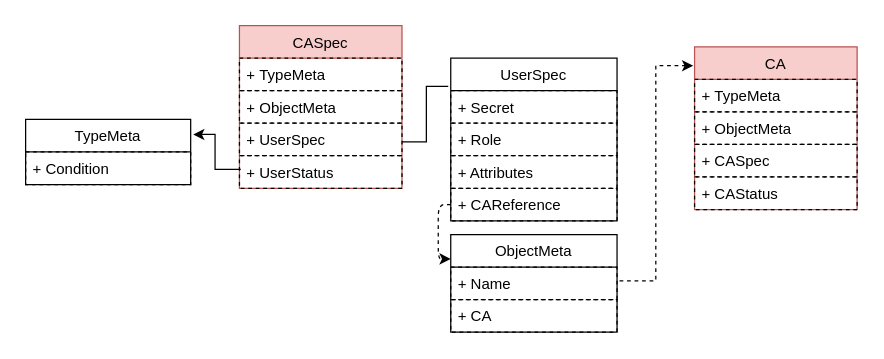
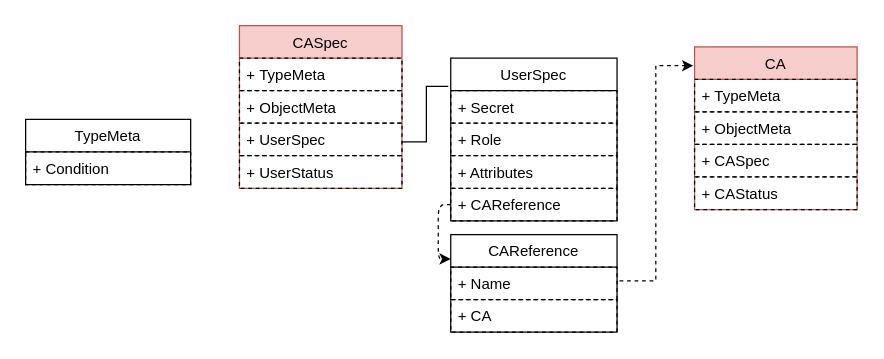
(215, 156) -> none
(533, 251) -> (533, 251)
